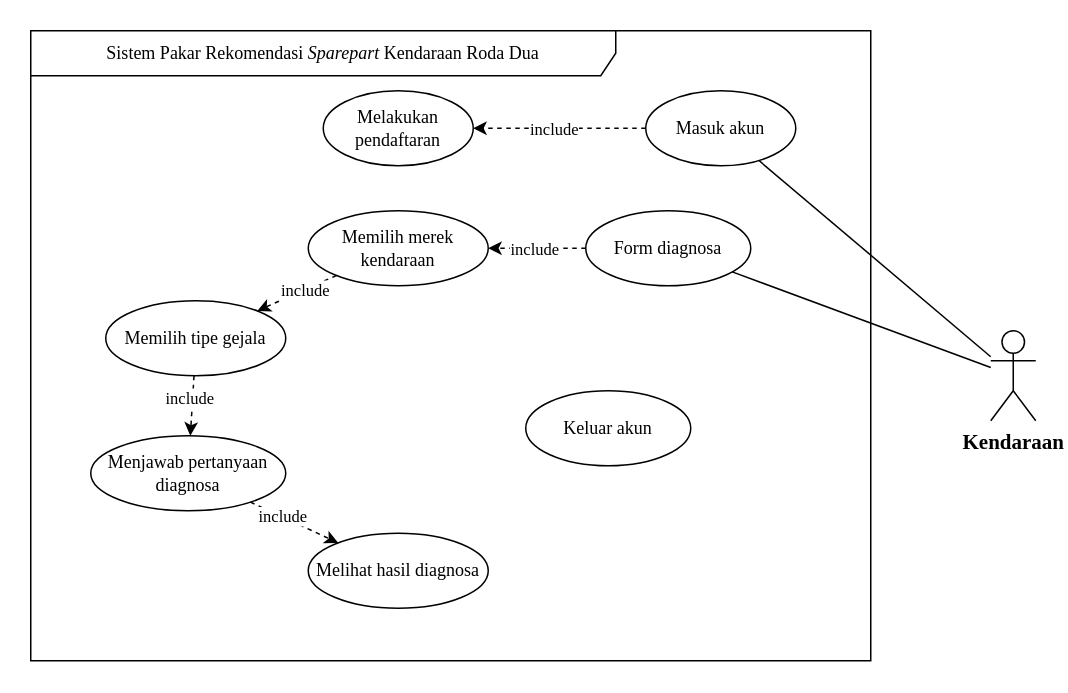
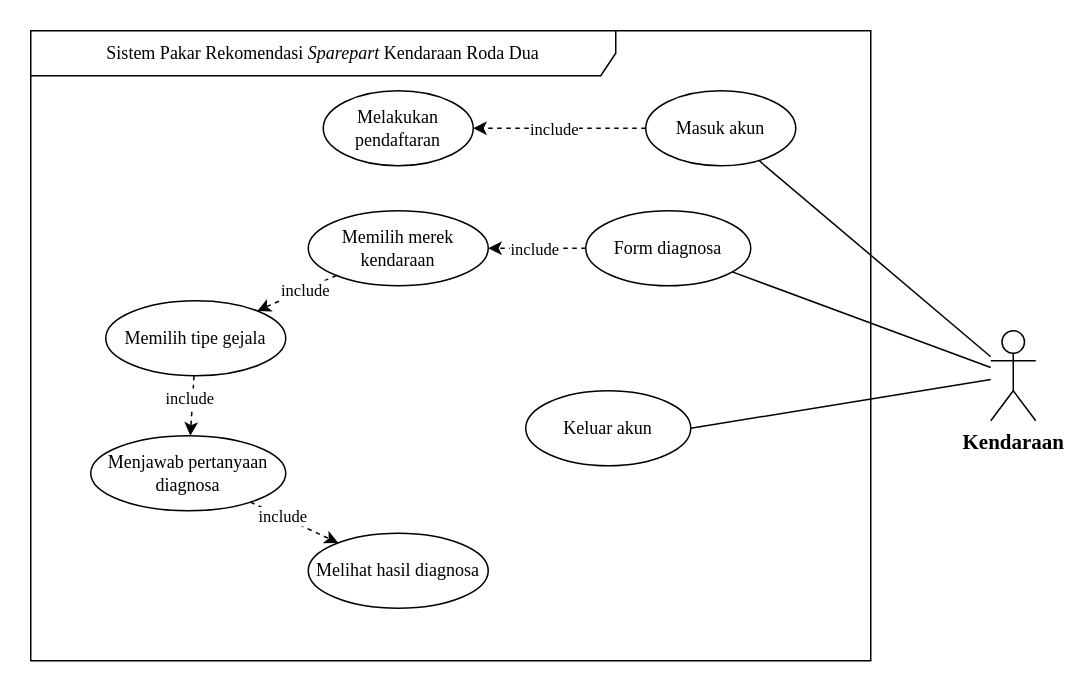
none -> (841, 404)
